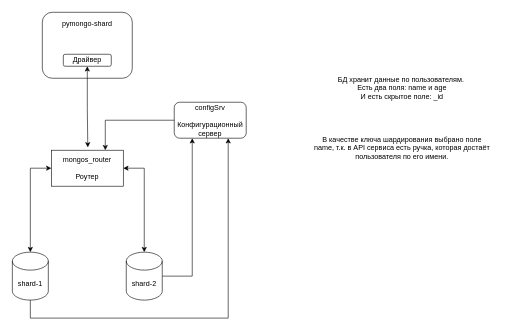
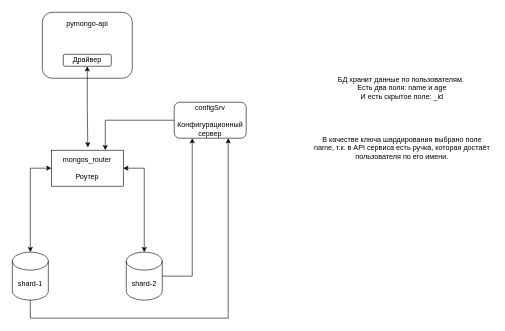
(87, 45) -> (87, 45)
